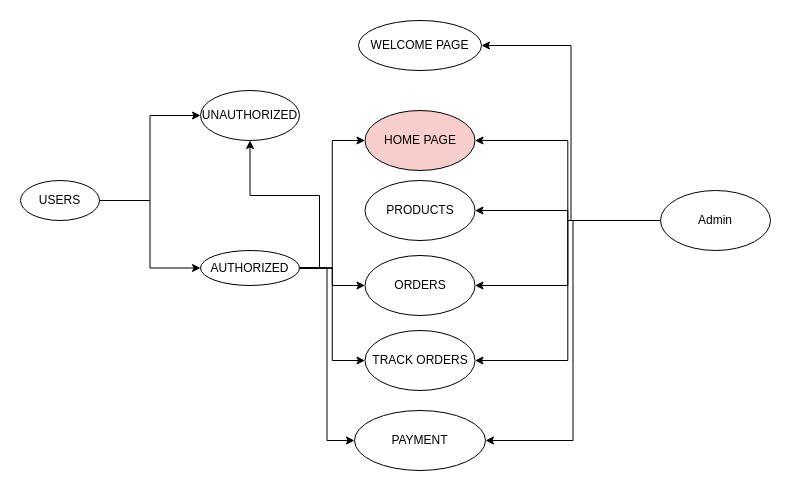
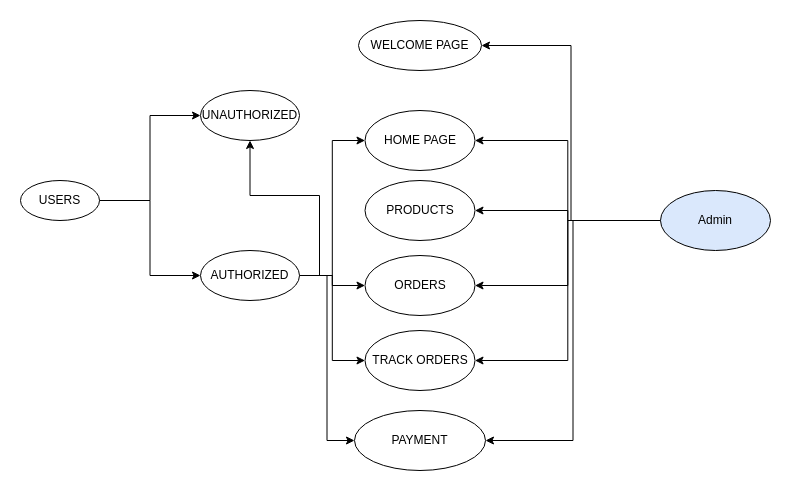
(420, 141) -> (420, 141)
(716, 221) -> (716, 221)
(250, 268) -> (250, 276)
